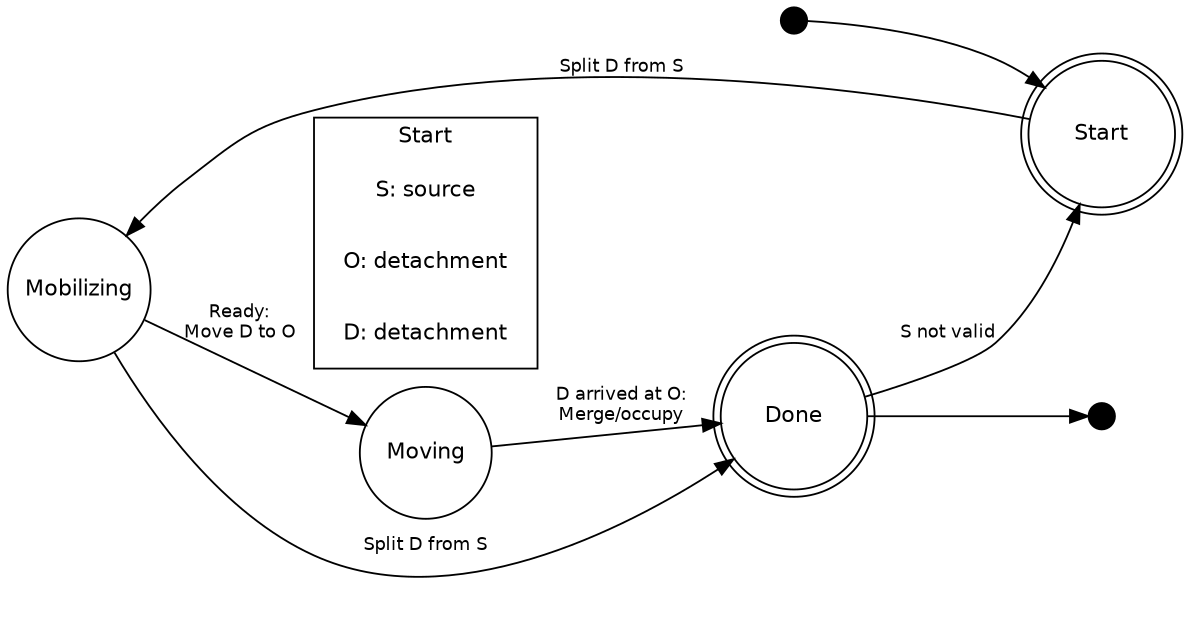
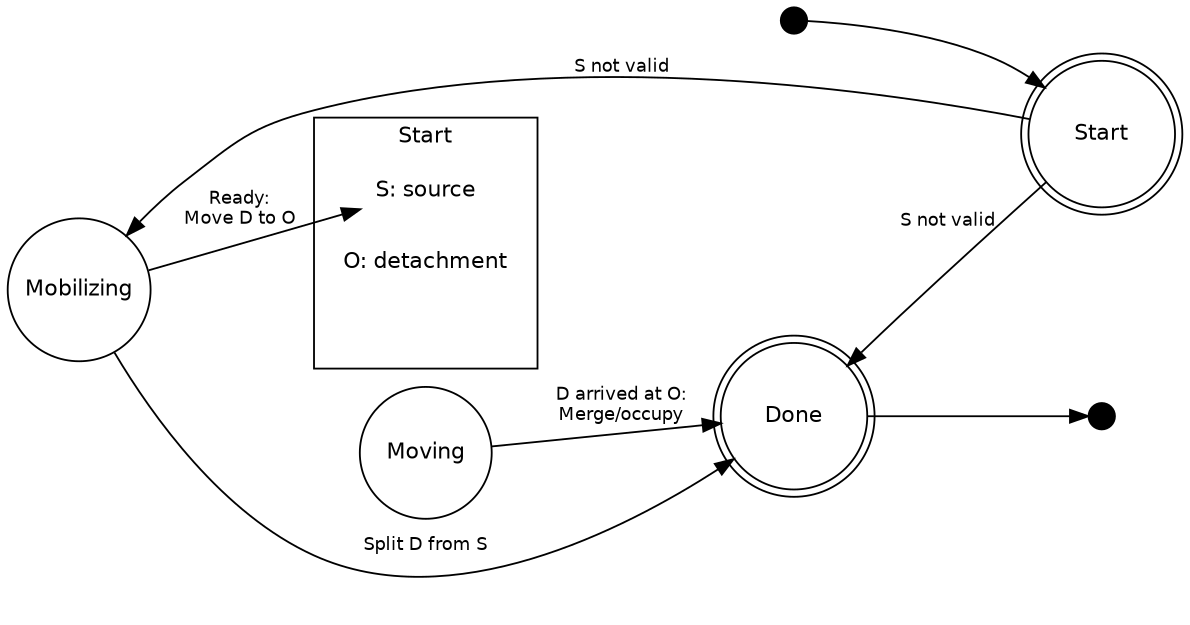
(622, 67) -> (622, 67)
(426, 334) -> none
(997, 342) -> (953, 267)
(247, 369) -> (246, 242)
